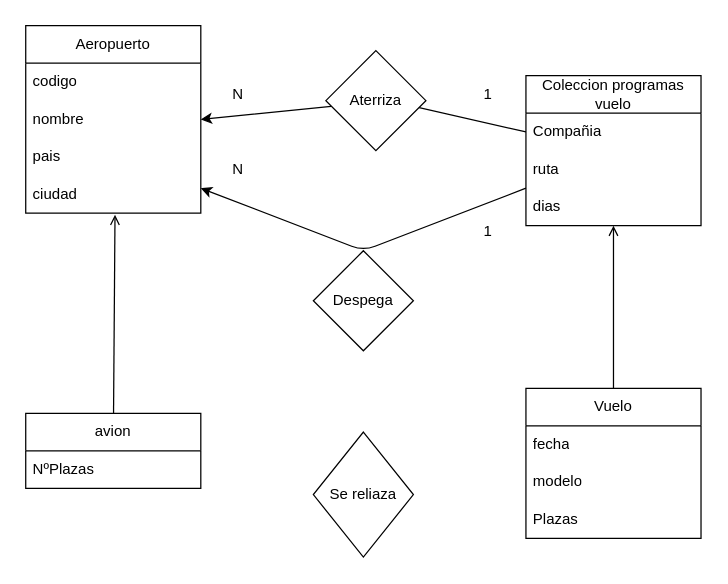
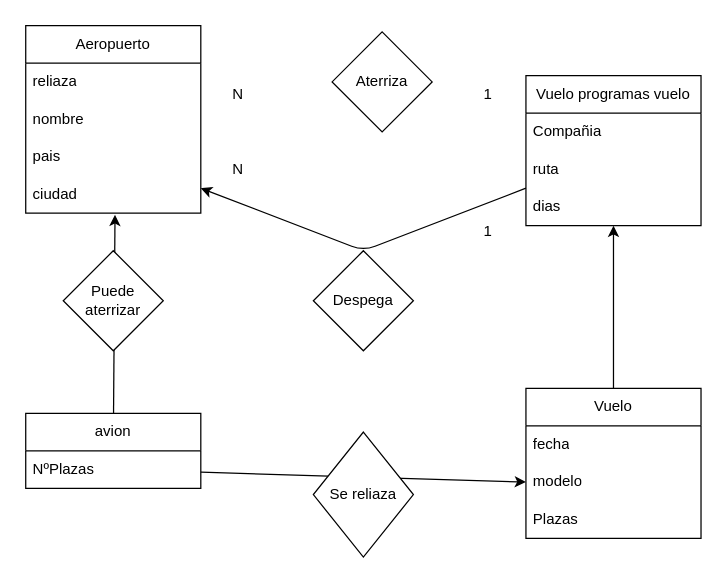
(56, 82) -> (59, 82)
(613, 94) -> (613, 94)
(376, 101) -> (382, 82)
(438, 112) -> none
(115, 223) -> (115, 225)
(613, 233) -> (613, 235)
none -> (113, 301)
none -> (265, 474)
